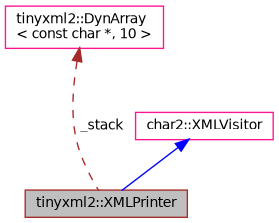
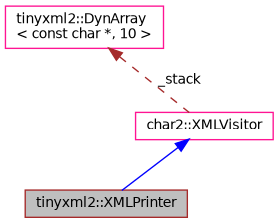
(74, 128) -> (154, 85)
